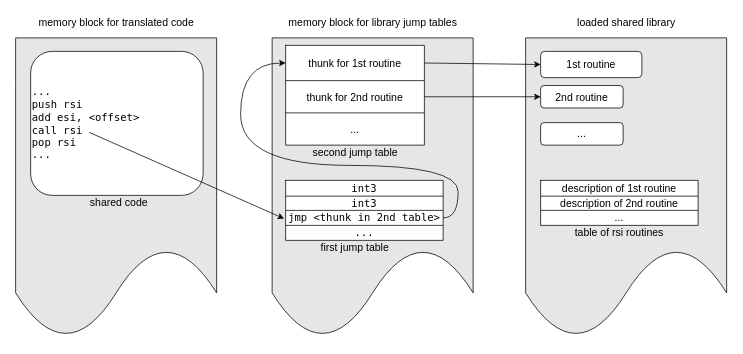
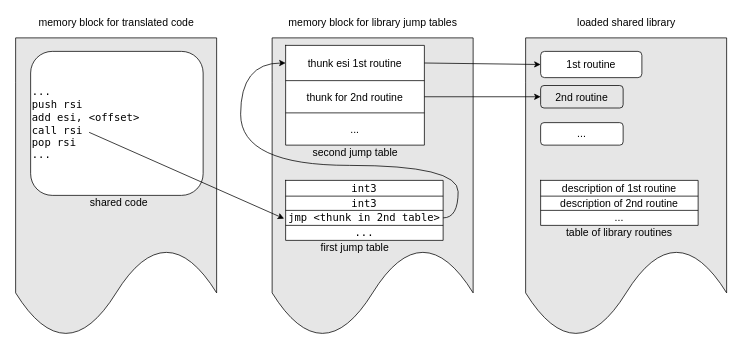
(355, 63) -> (355, 63)
(582, 97) -> (582, 97)
(619, 233) -> (619, 233)
